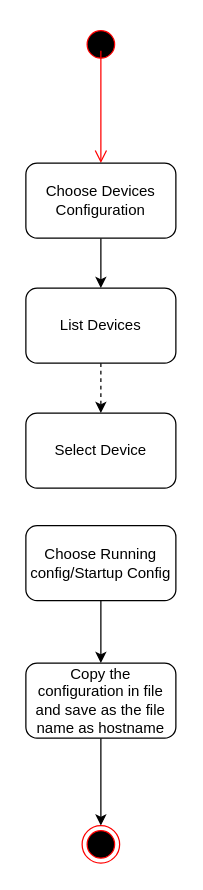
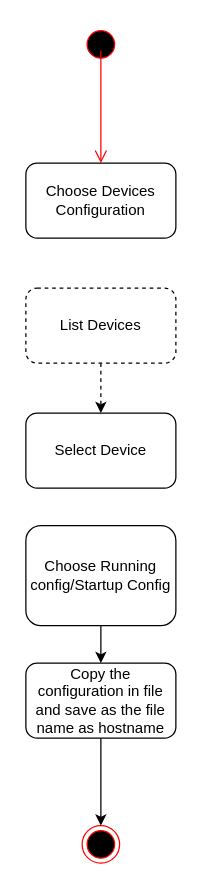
(101, 259) -> none
(101, 326) -> (101, 326)
(101, 563) -> (101, 576)
